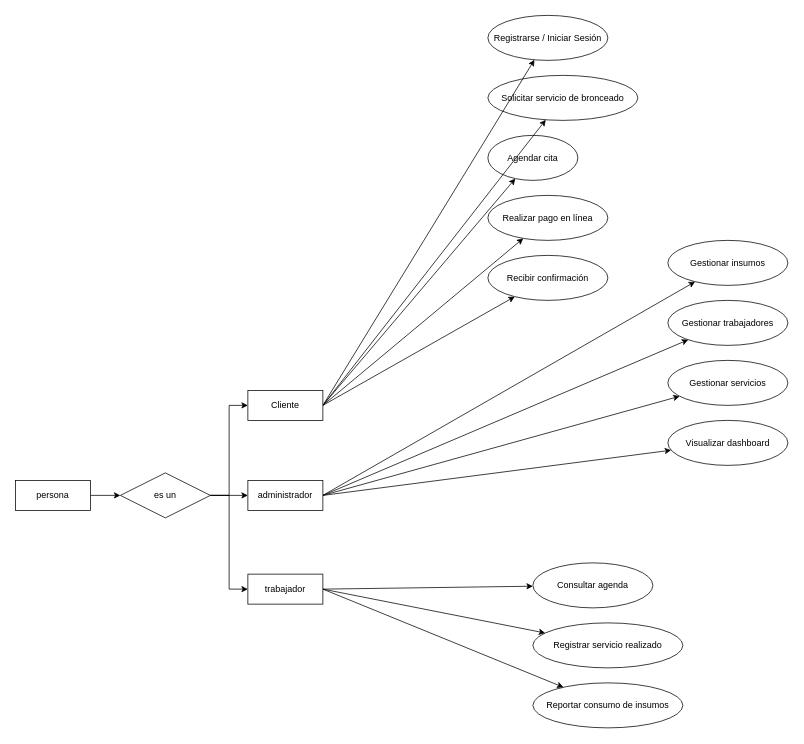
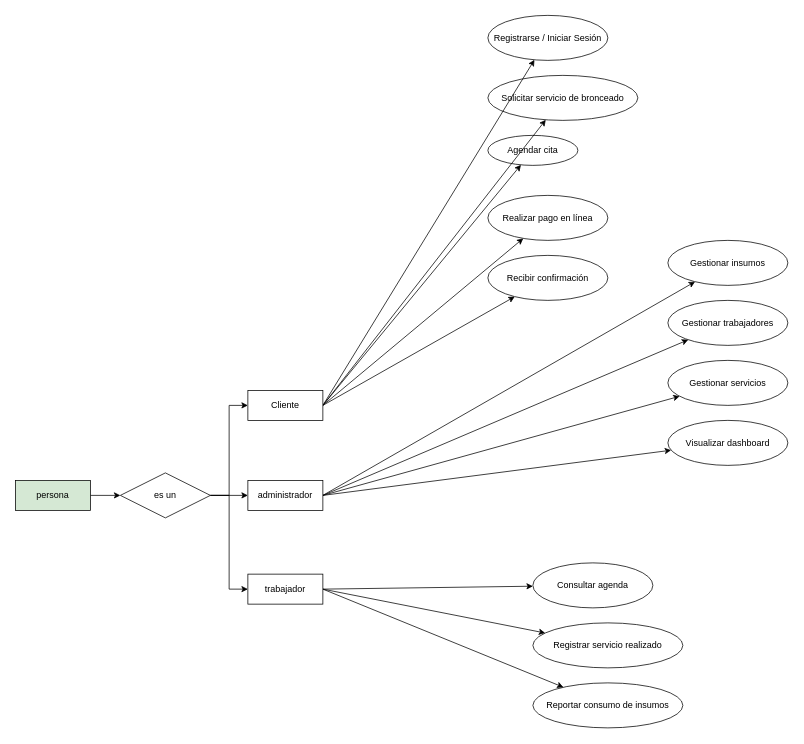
(533, 158) -> (533, 150)
(53, 495) -> (53, 495)
